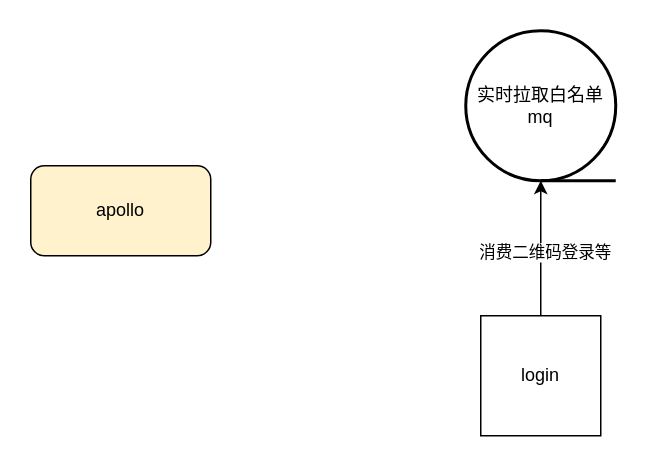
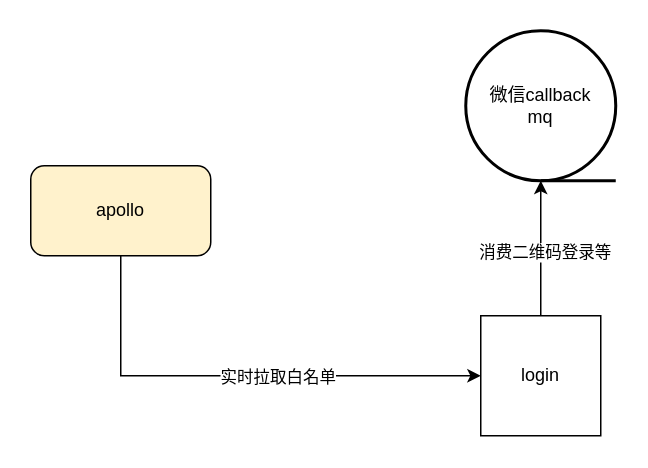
(541, 106) -> (541, 106)
none -> (236, 376)
